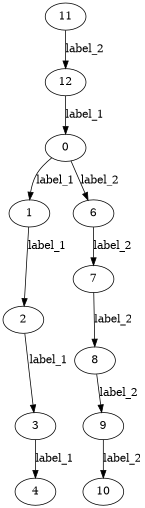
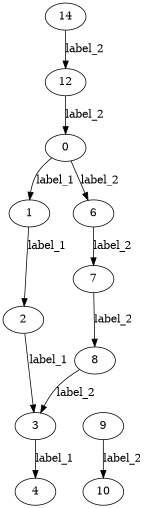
(66, 17) -> (66, 17)
(85, 115) -> (85, 115)
(99, 390) -> (59, 385)
